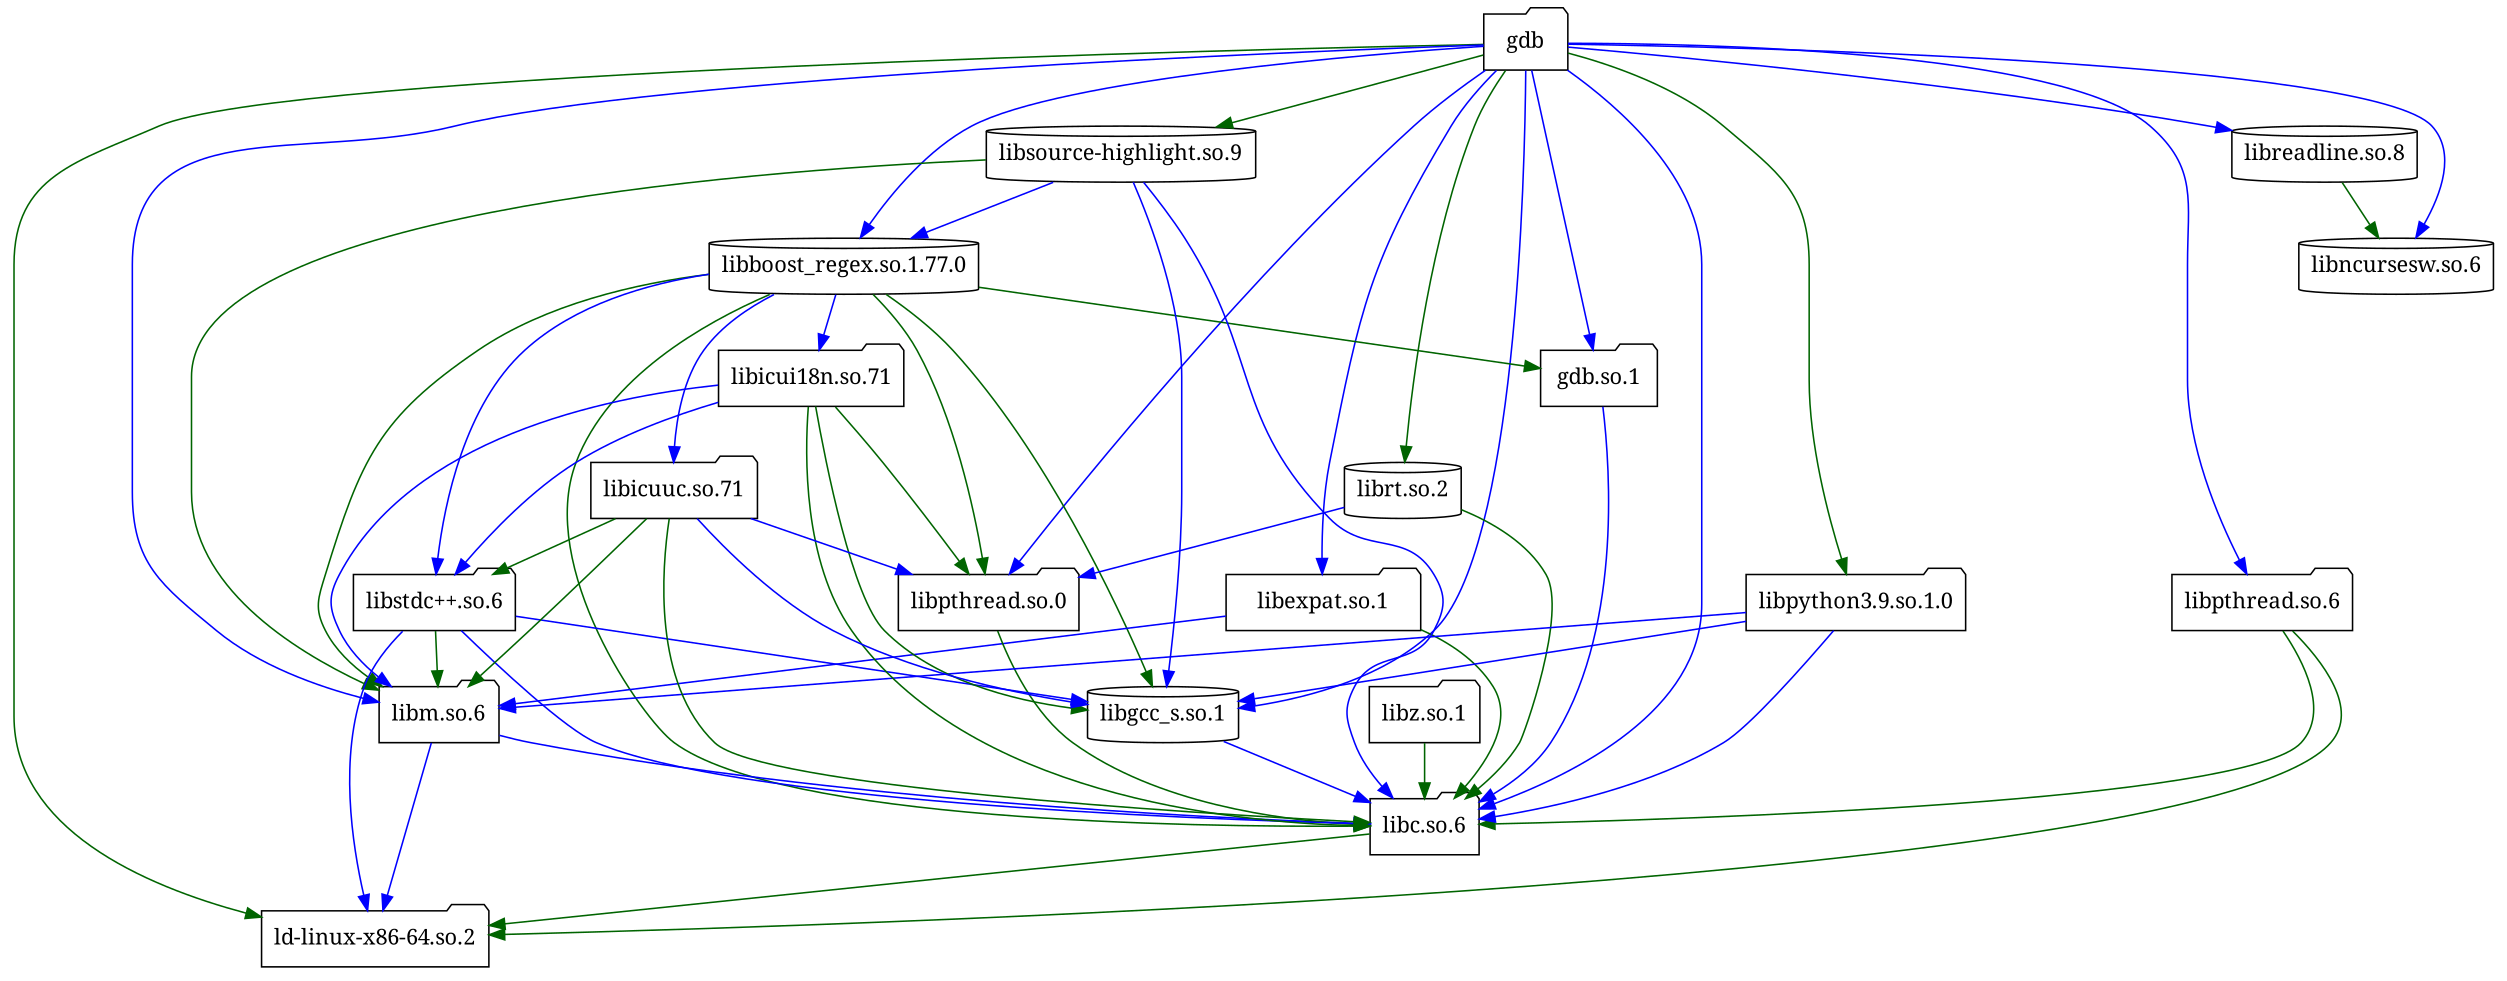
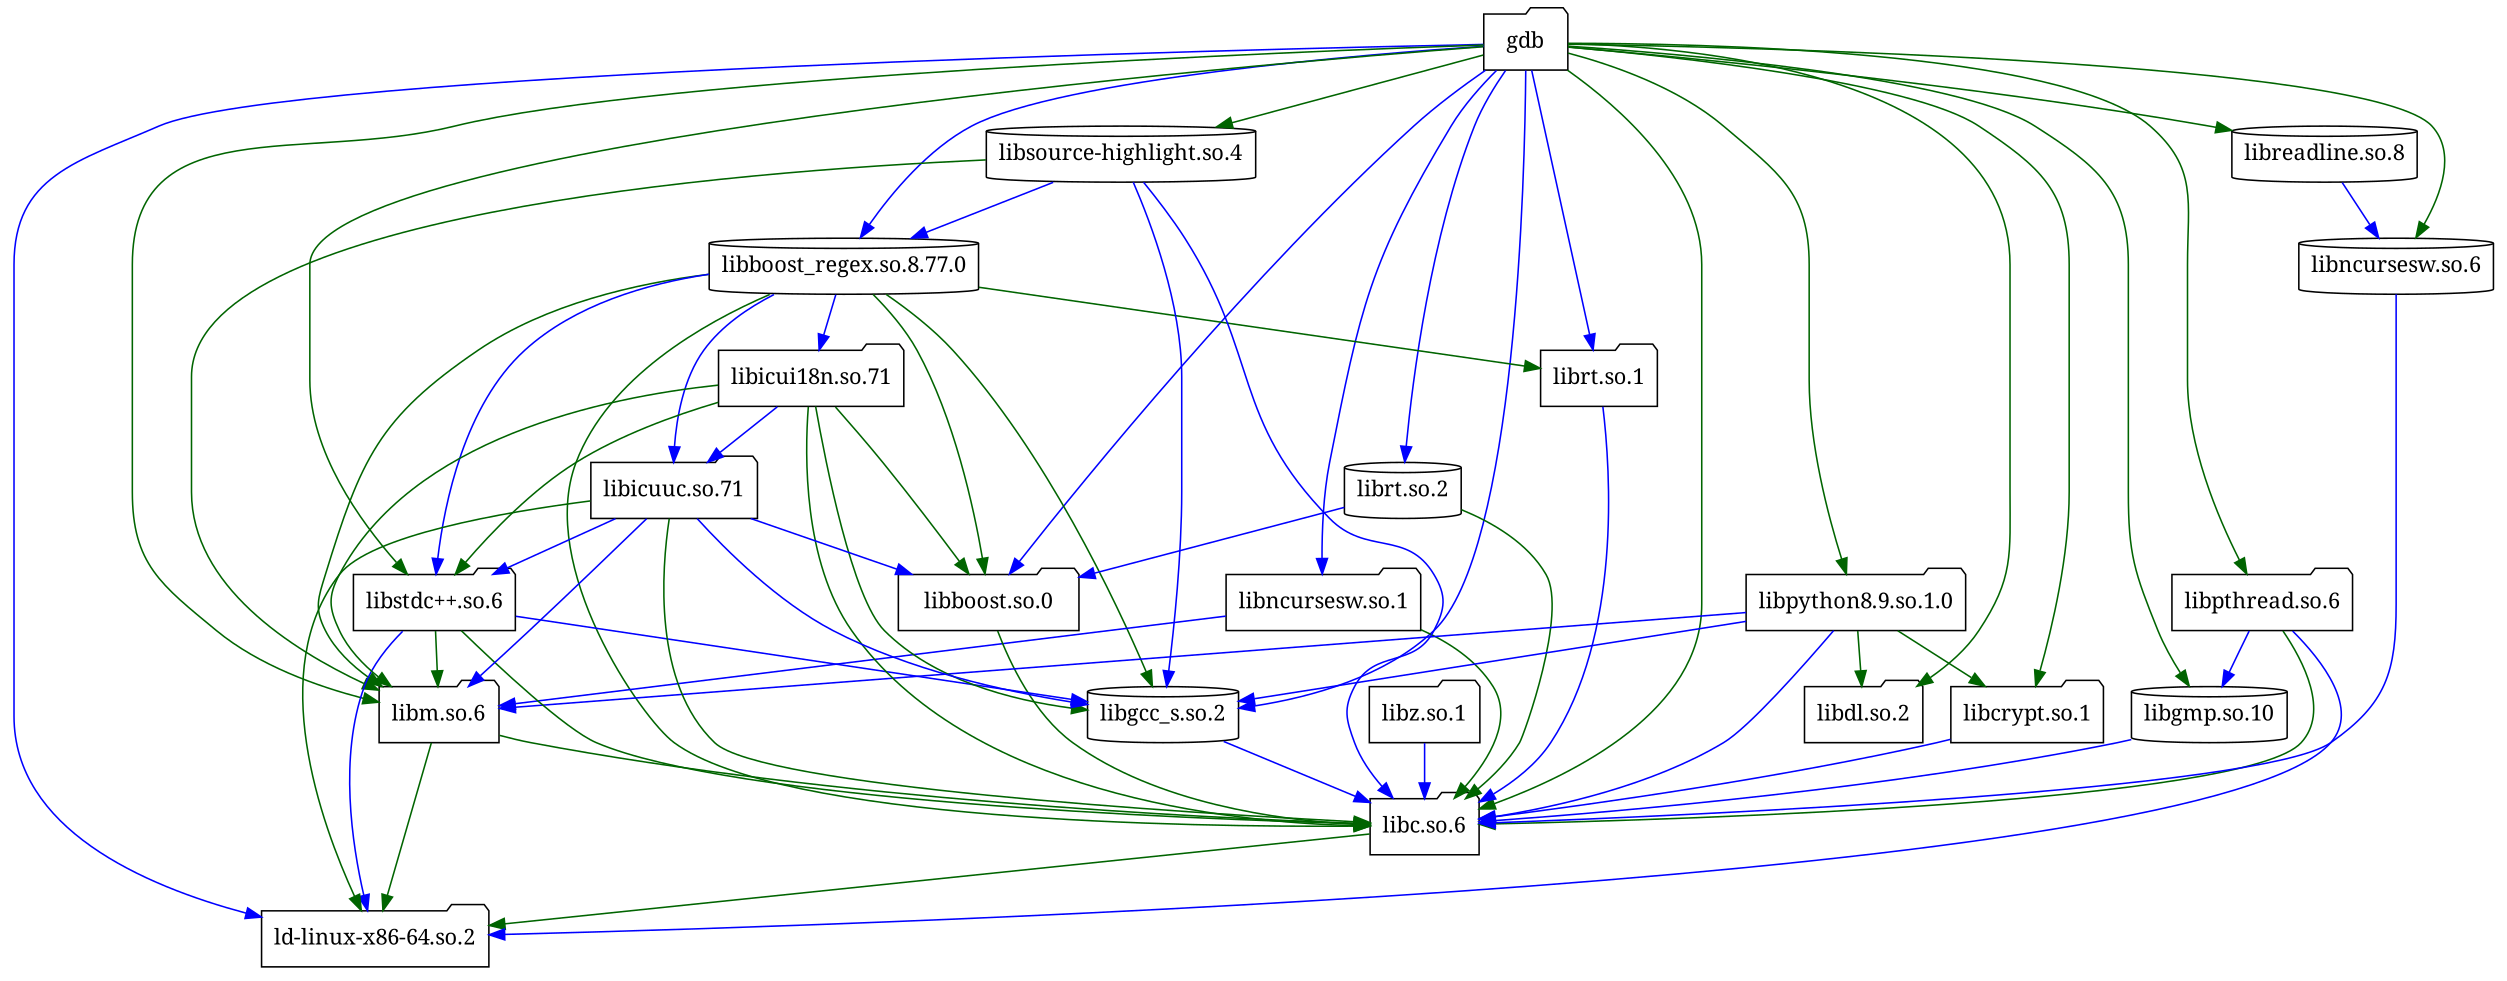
(2056, 63) -> (2056, 63)
(1893, 81) -> (1974, 91)
(2088, 95) -> (2088, 95)
(323, 98) -> (323, 98)
(495, 119) -> (495, 119)
none -> (723, 131)
(1121, 154) -> (1121, 154)
(2356, 204) -> (2356, 204)
(1437, 253) -> (1437, 253)
(844, 266) -> (844, 266)
(1599, 378) -> (1599, 378)
none -> (749, 430)
(591, 453) -> (591, 453)
(1702, 465) -> (1702, 465)
(440, 471) -> (440, 471)
(559, 544) -> (559, 544)
(564, 598) -> (564, 598)
(989, 603) -> (989, 603)
(1323, 603) -> (1323, 603)
(1856, 603) -> (1856, 603)
none -> (311, 634)
none -> (2365, 714)
(1163, 715) -> (1163, 715)
none -> (1864, 715)
none -> (2027, 715)
none -> (2209, 715)
(1425, 763) -> (1425, 763)
(885, 796) -> (885, 796)
(925, 796) -> (925, 796)
(409, 819) -> (409, 819)
(1491, 889) -> (1491, 889)
